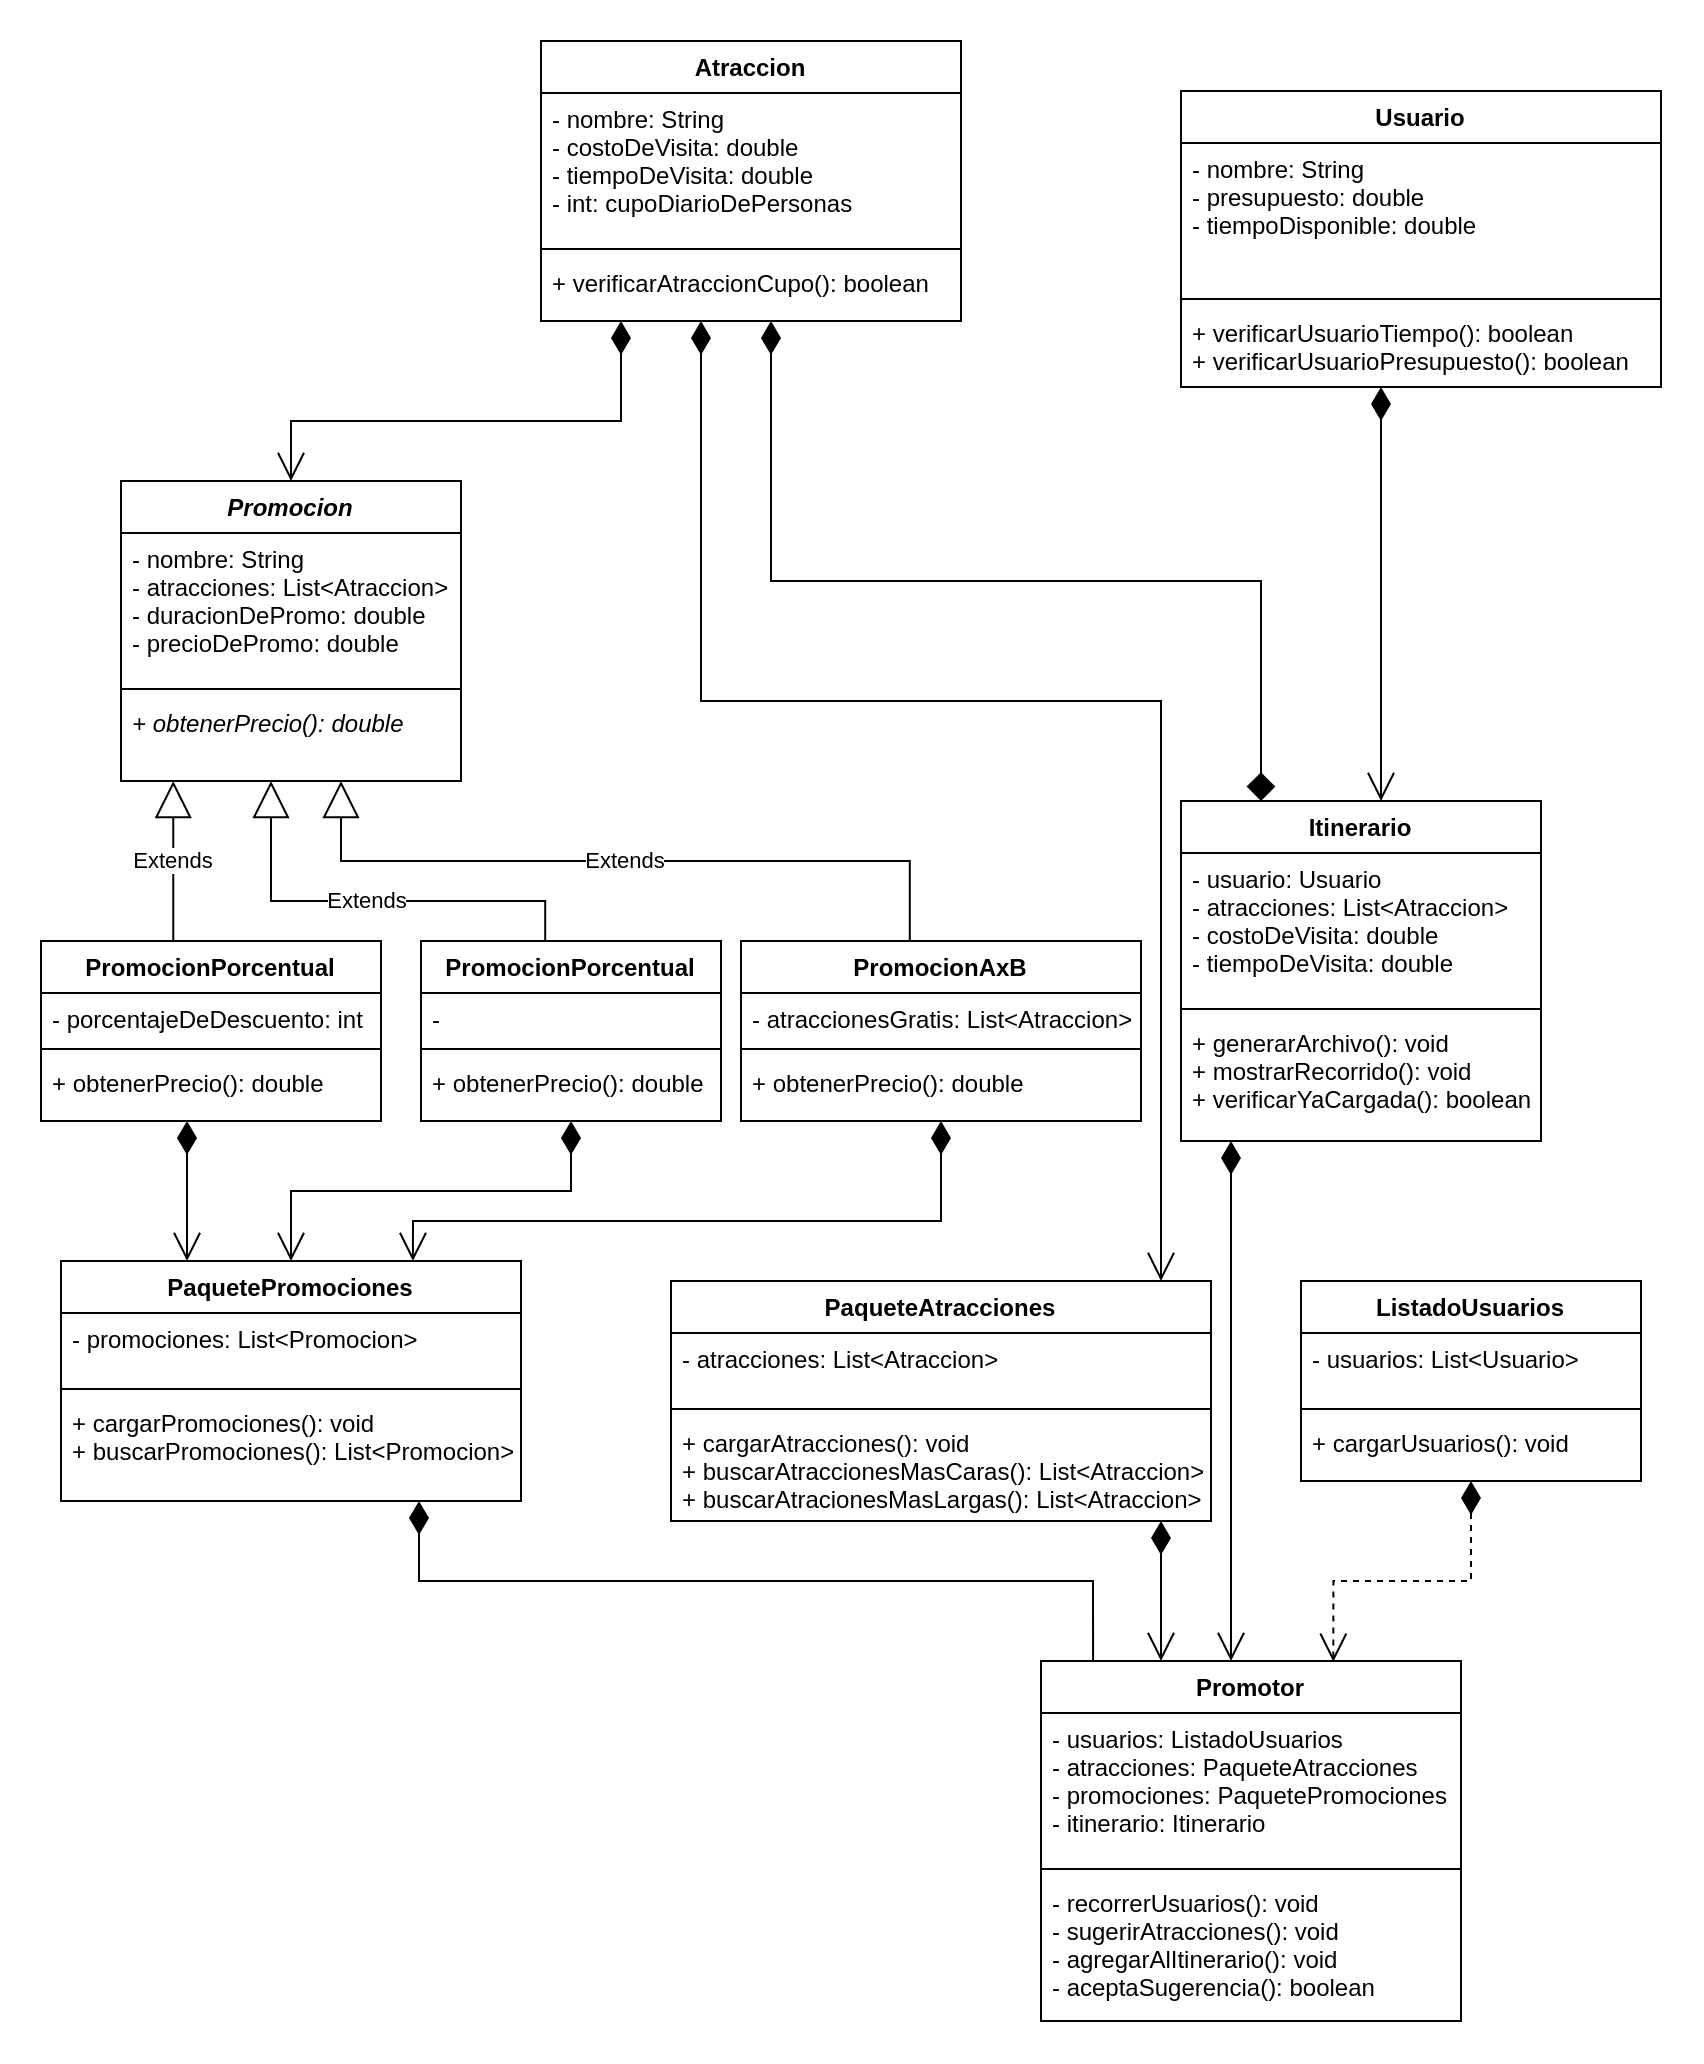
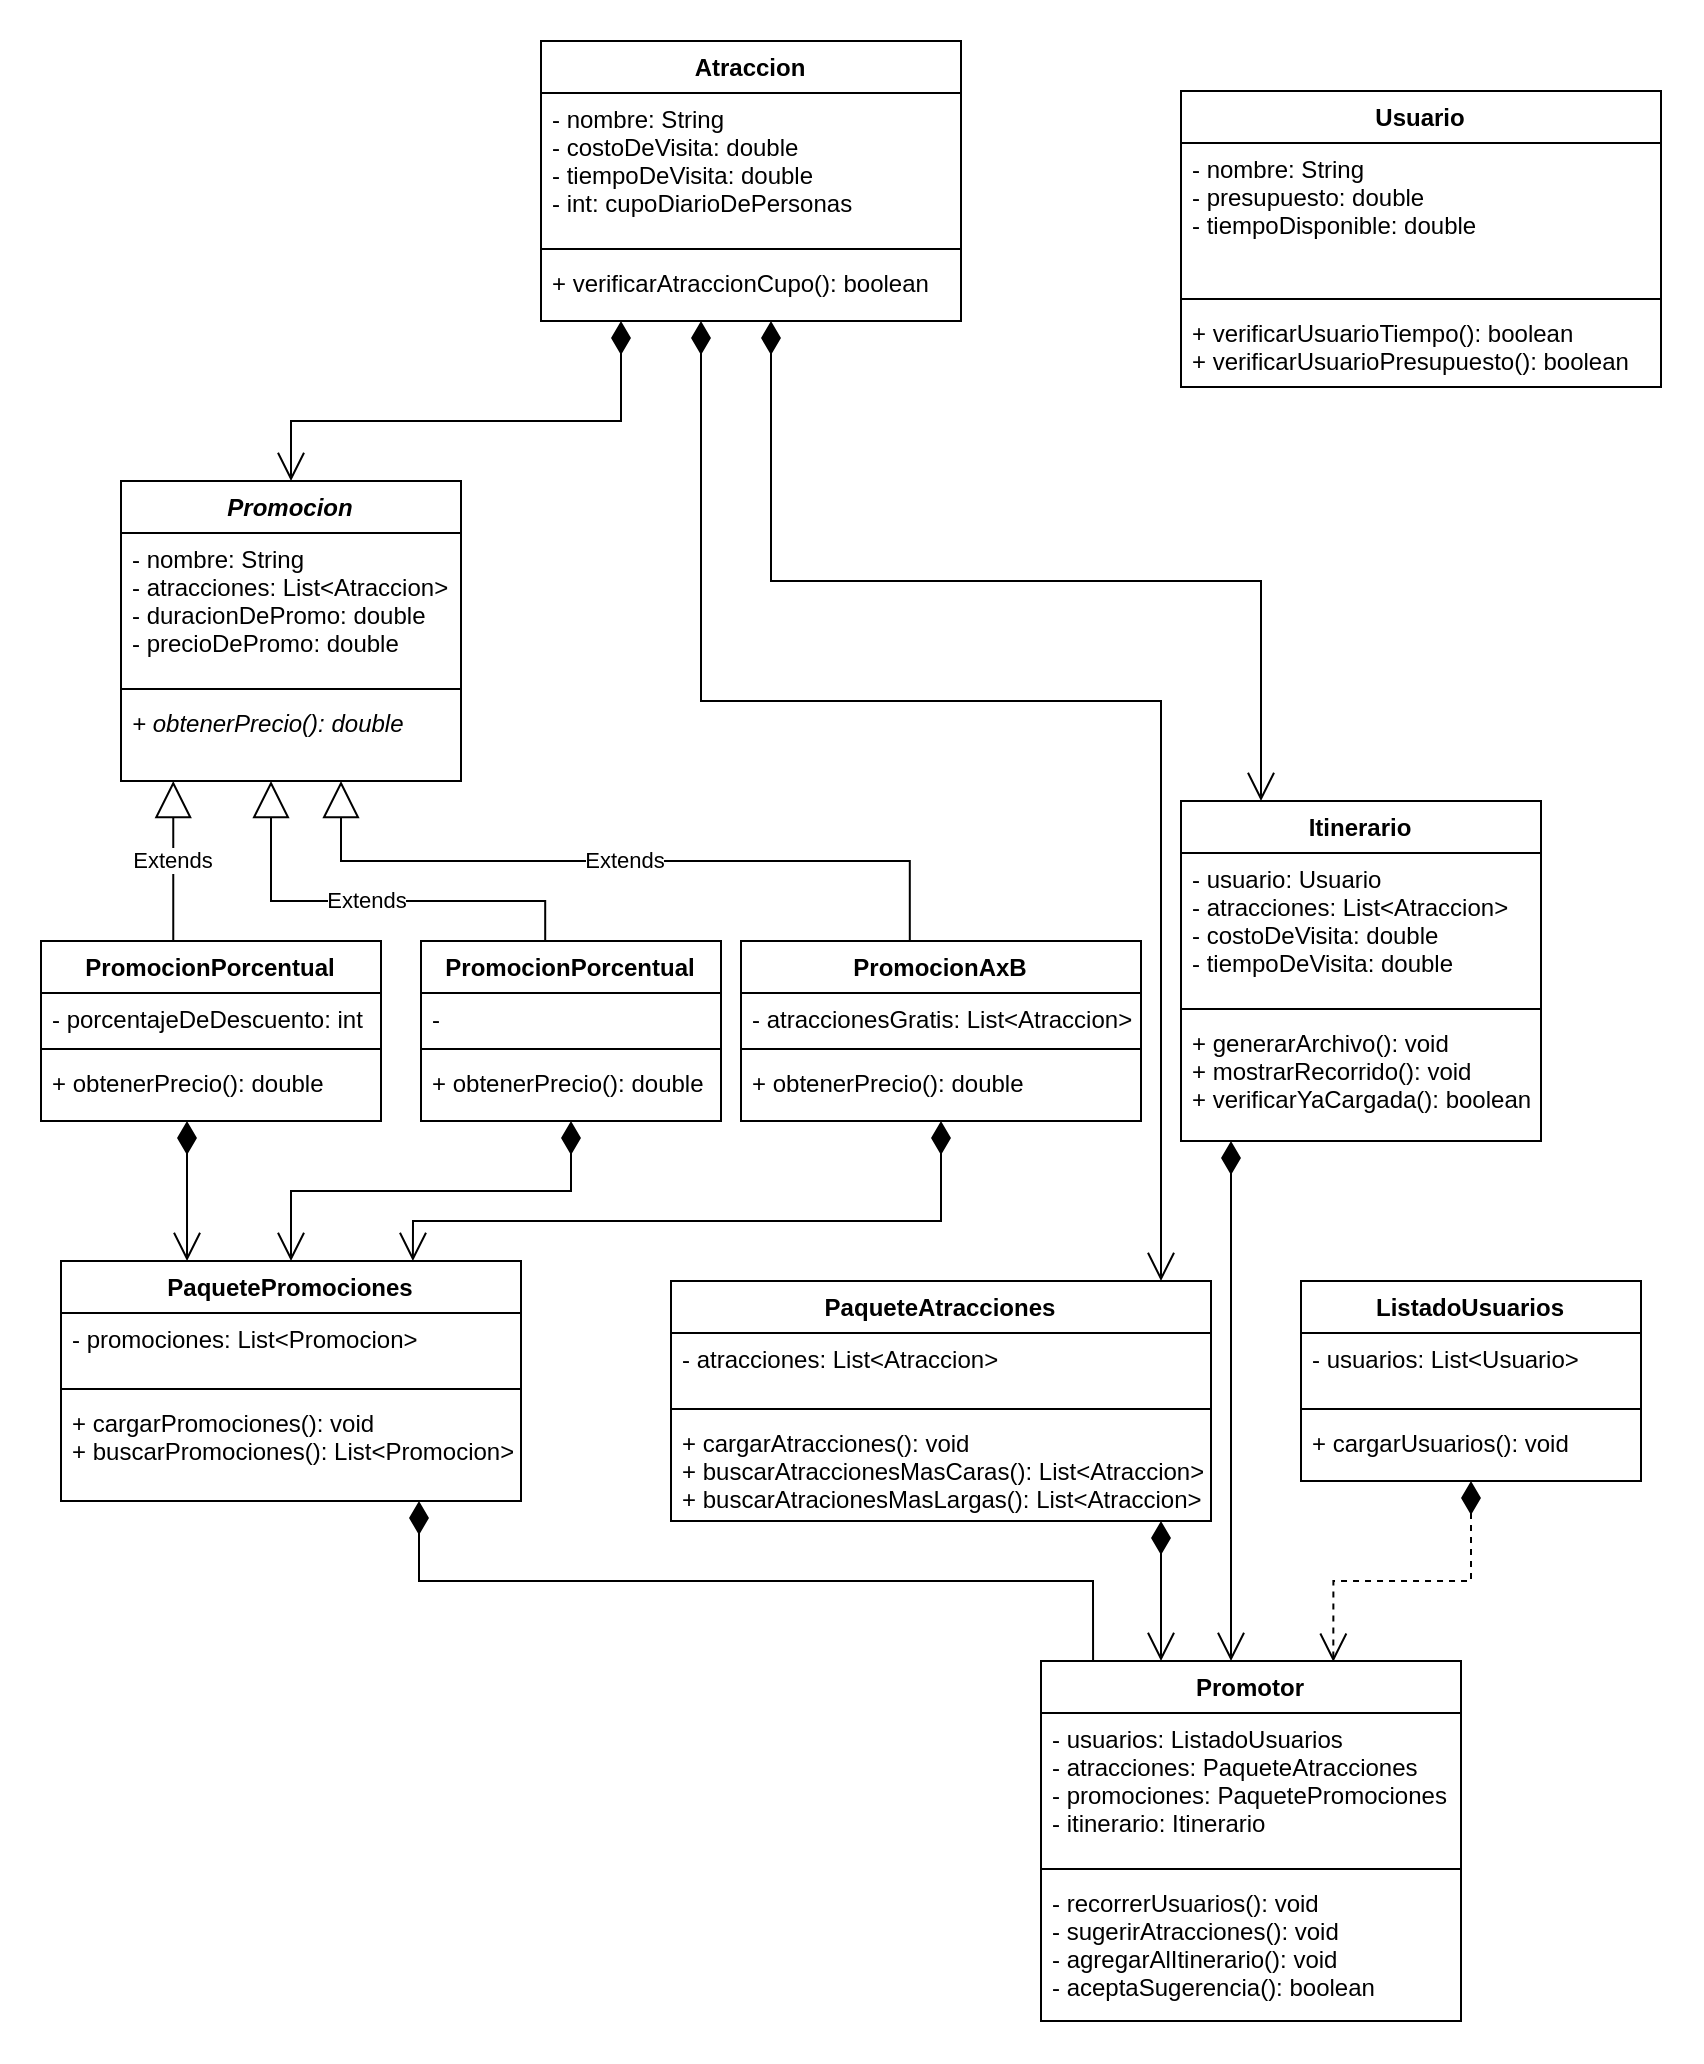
(1381, 607) -> none
(1261, 773) -> (1261, 784)
